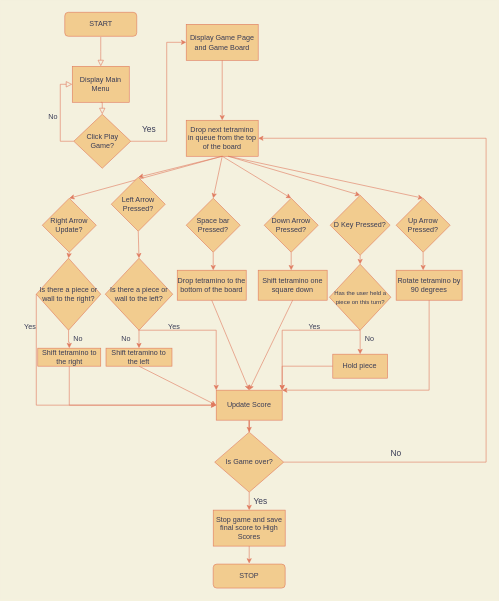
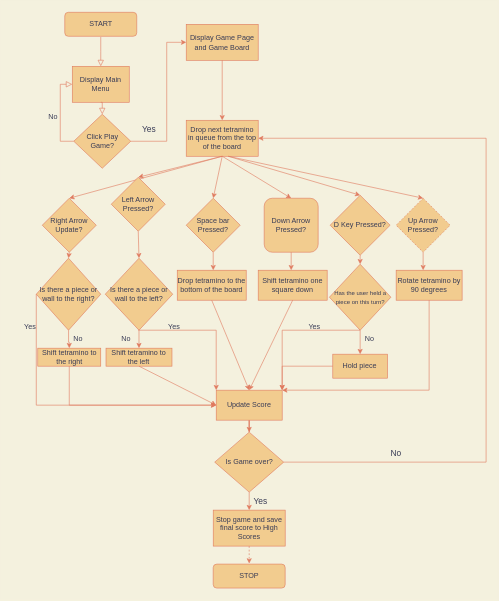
(291, 225) -> (291, 225)
(423, 225) -> (423, 225)
(249, 552) -> (249, 552)
